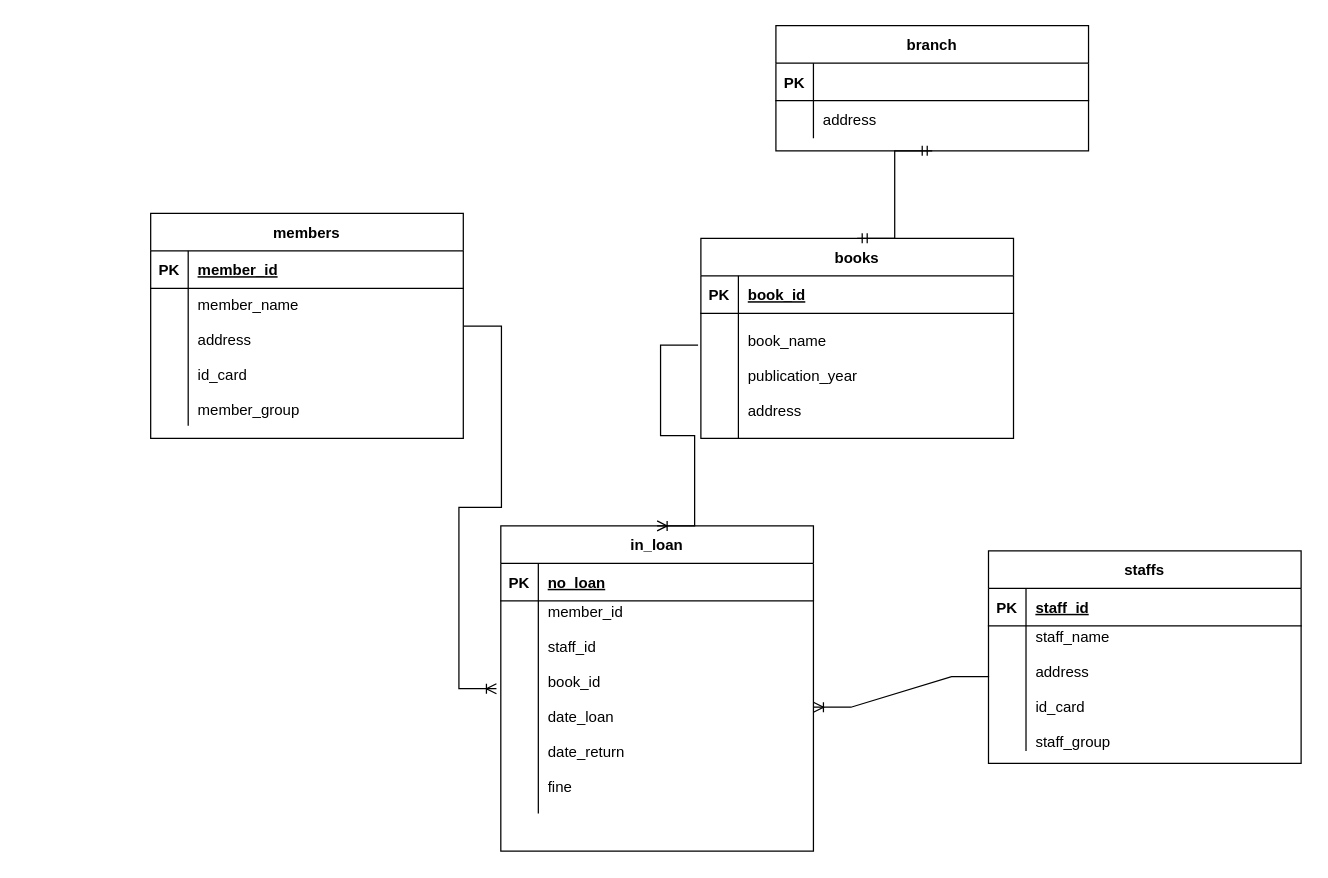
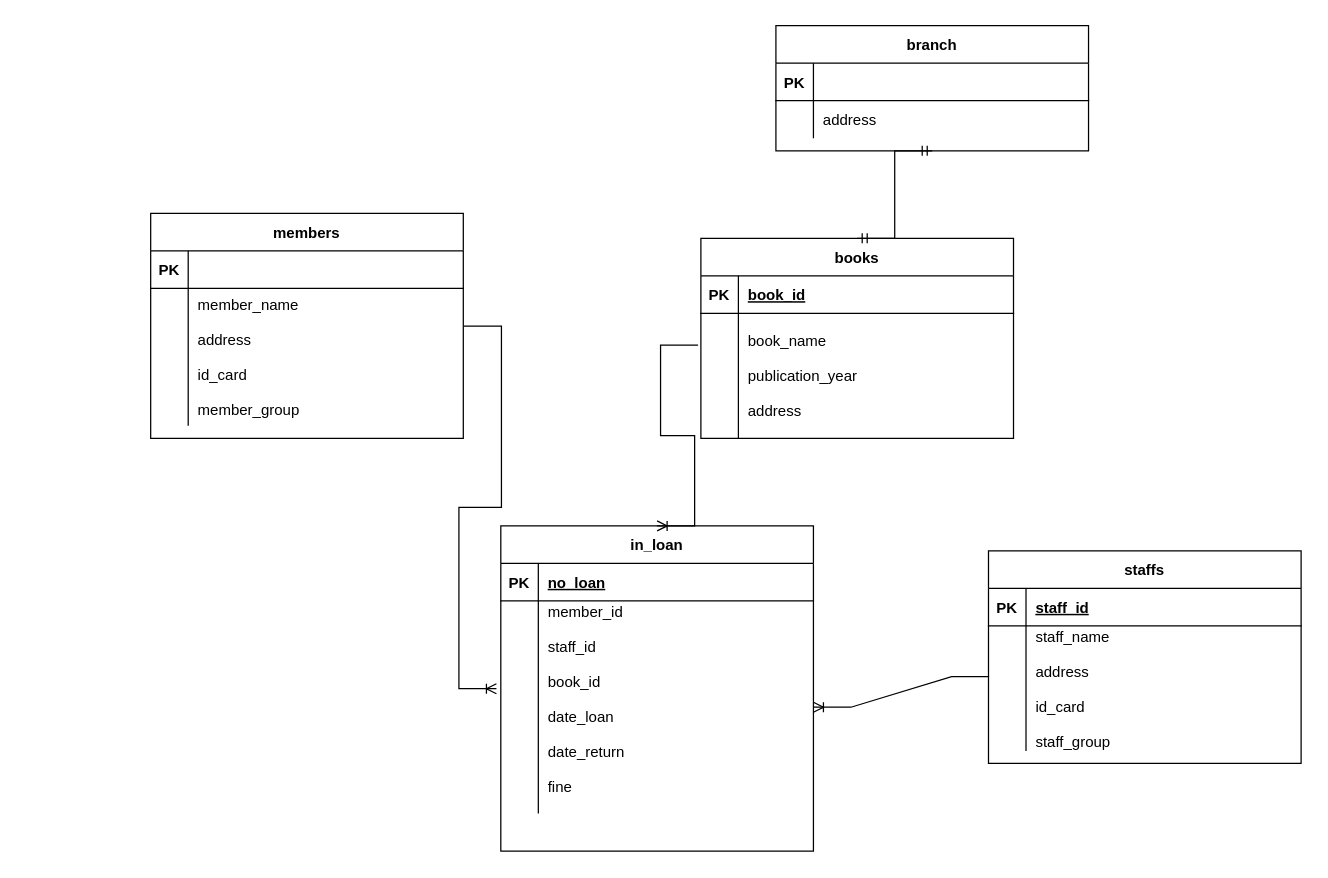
(326, 269) -> none
